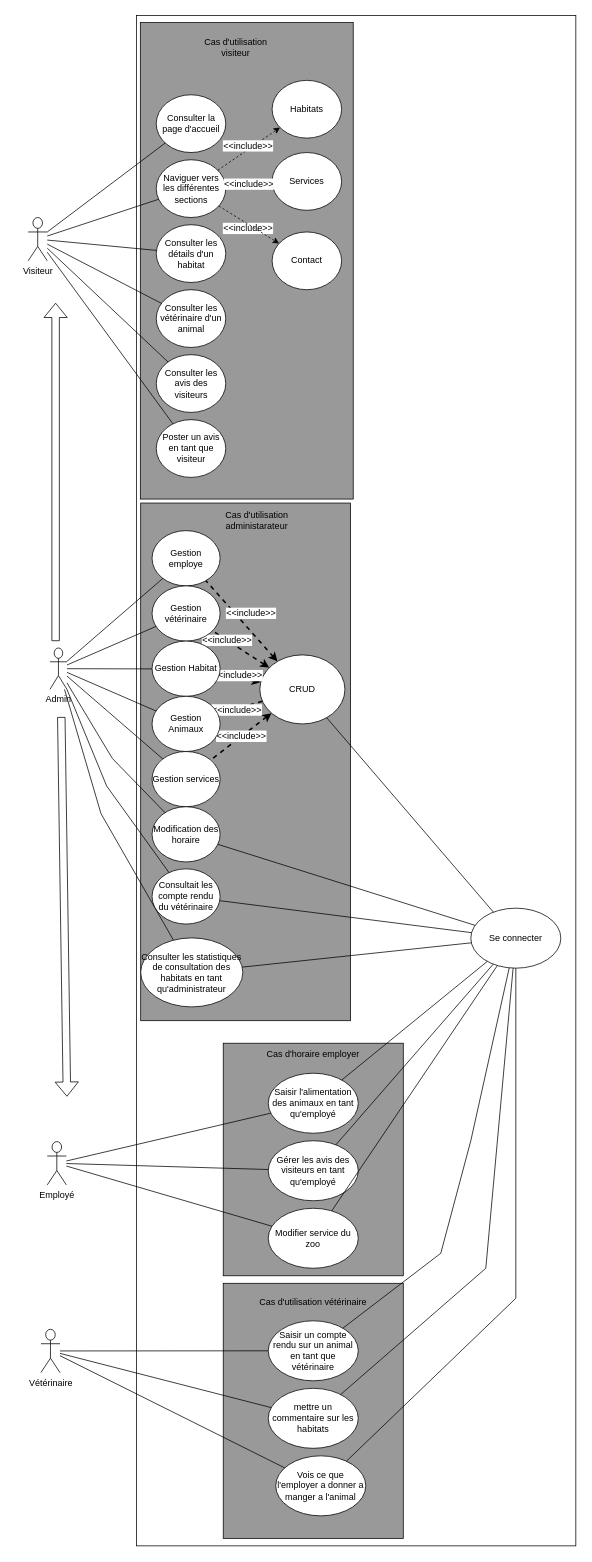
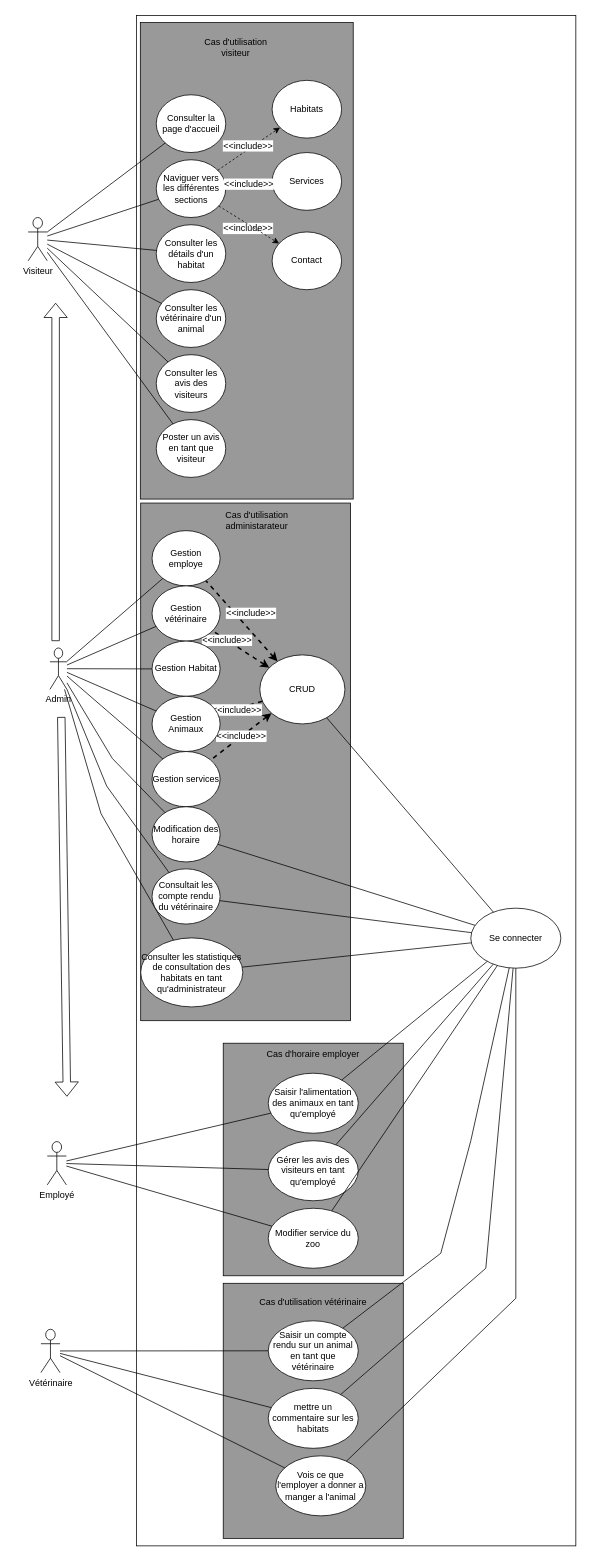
(237, 678) -> none
